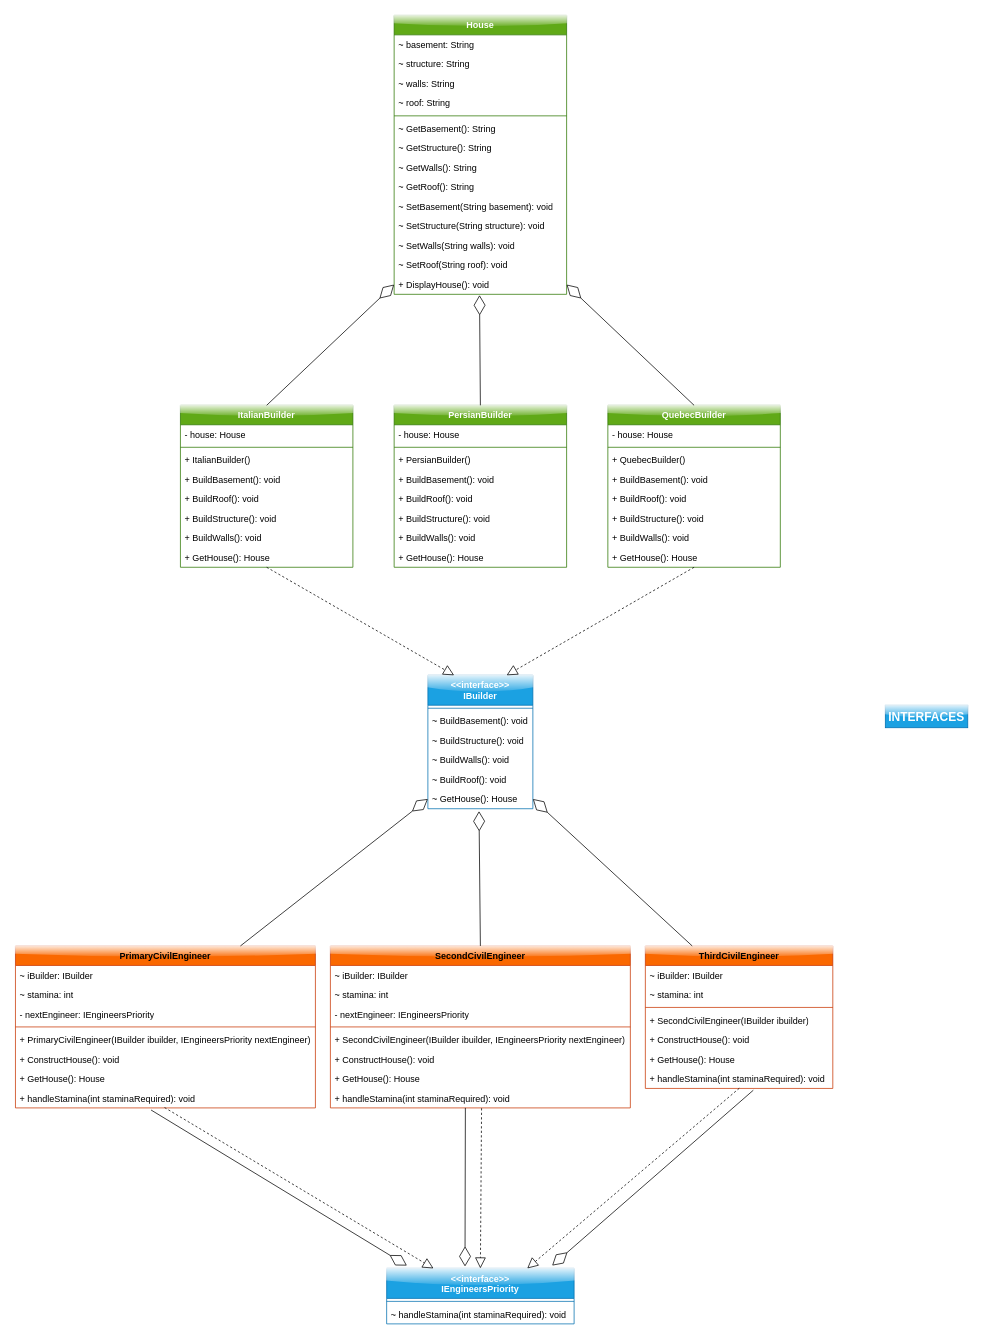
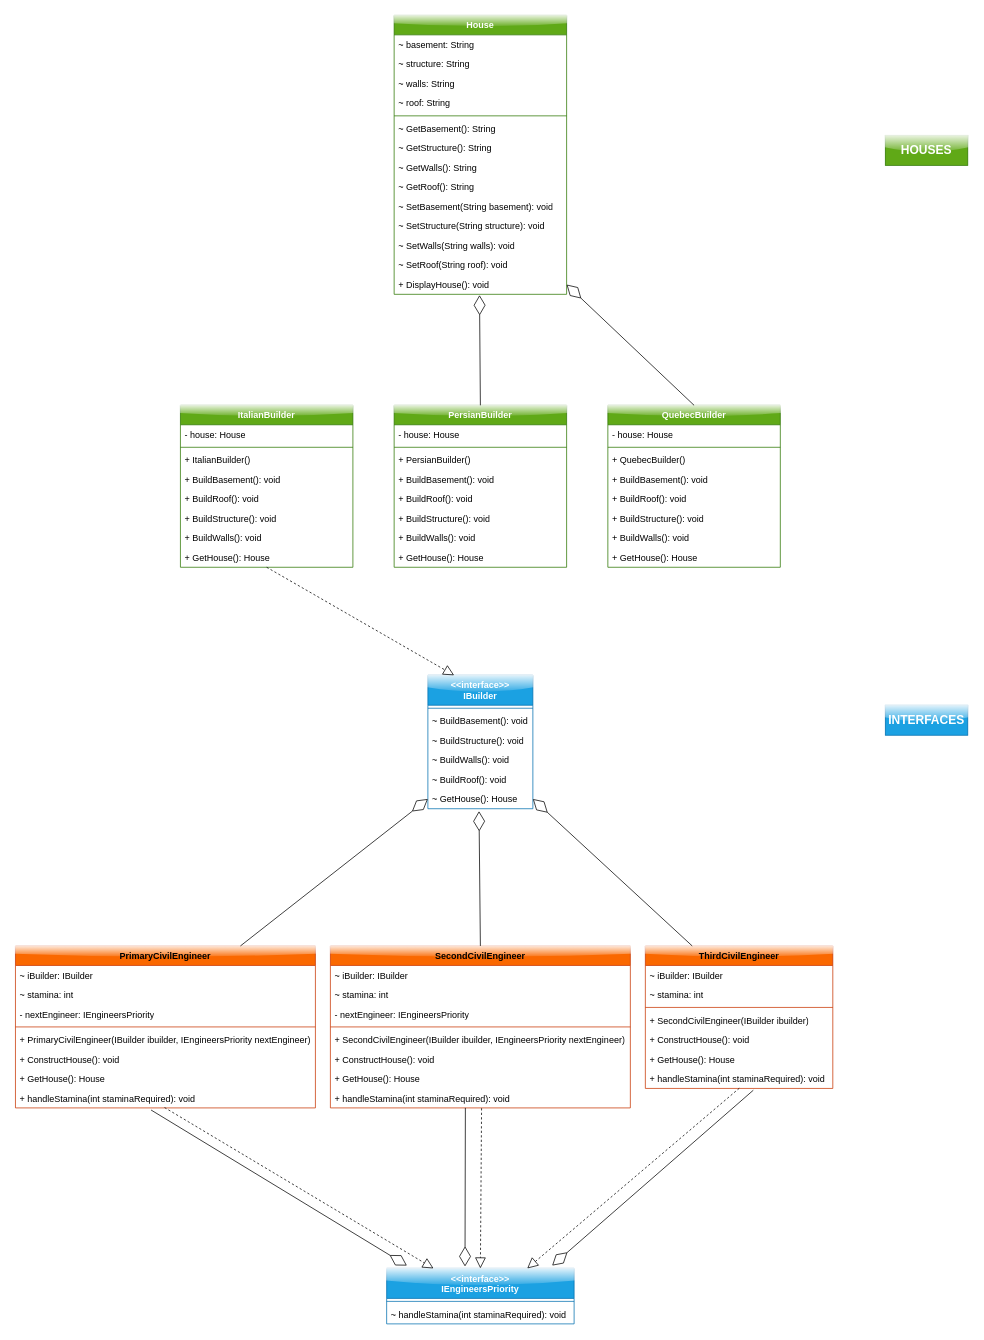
none -> (927, 150)
(323, 352) -> none
(604, 619) -> none
(927, 717) -> (927, 720)
